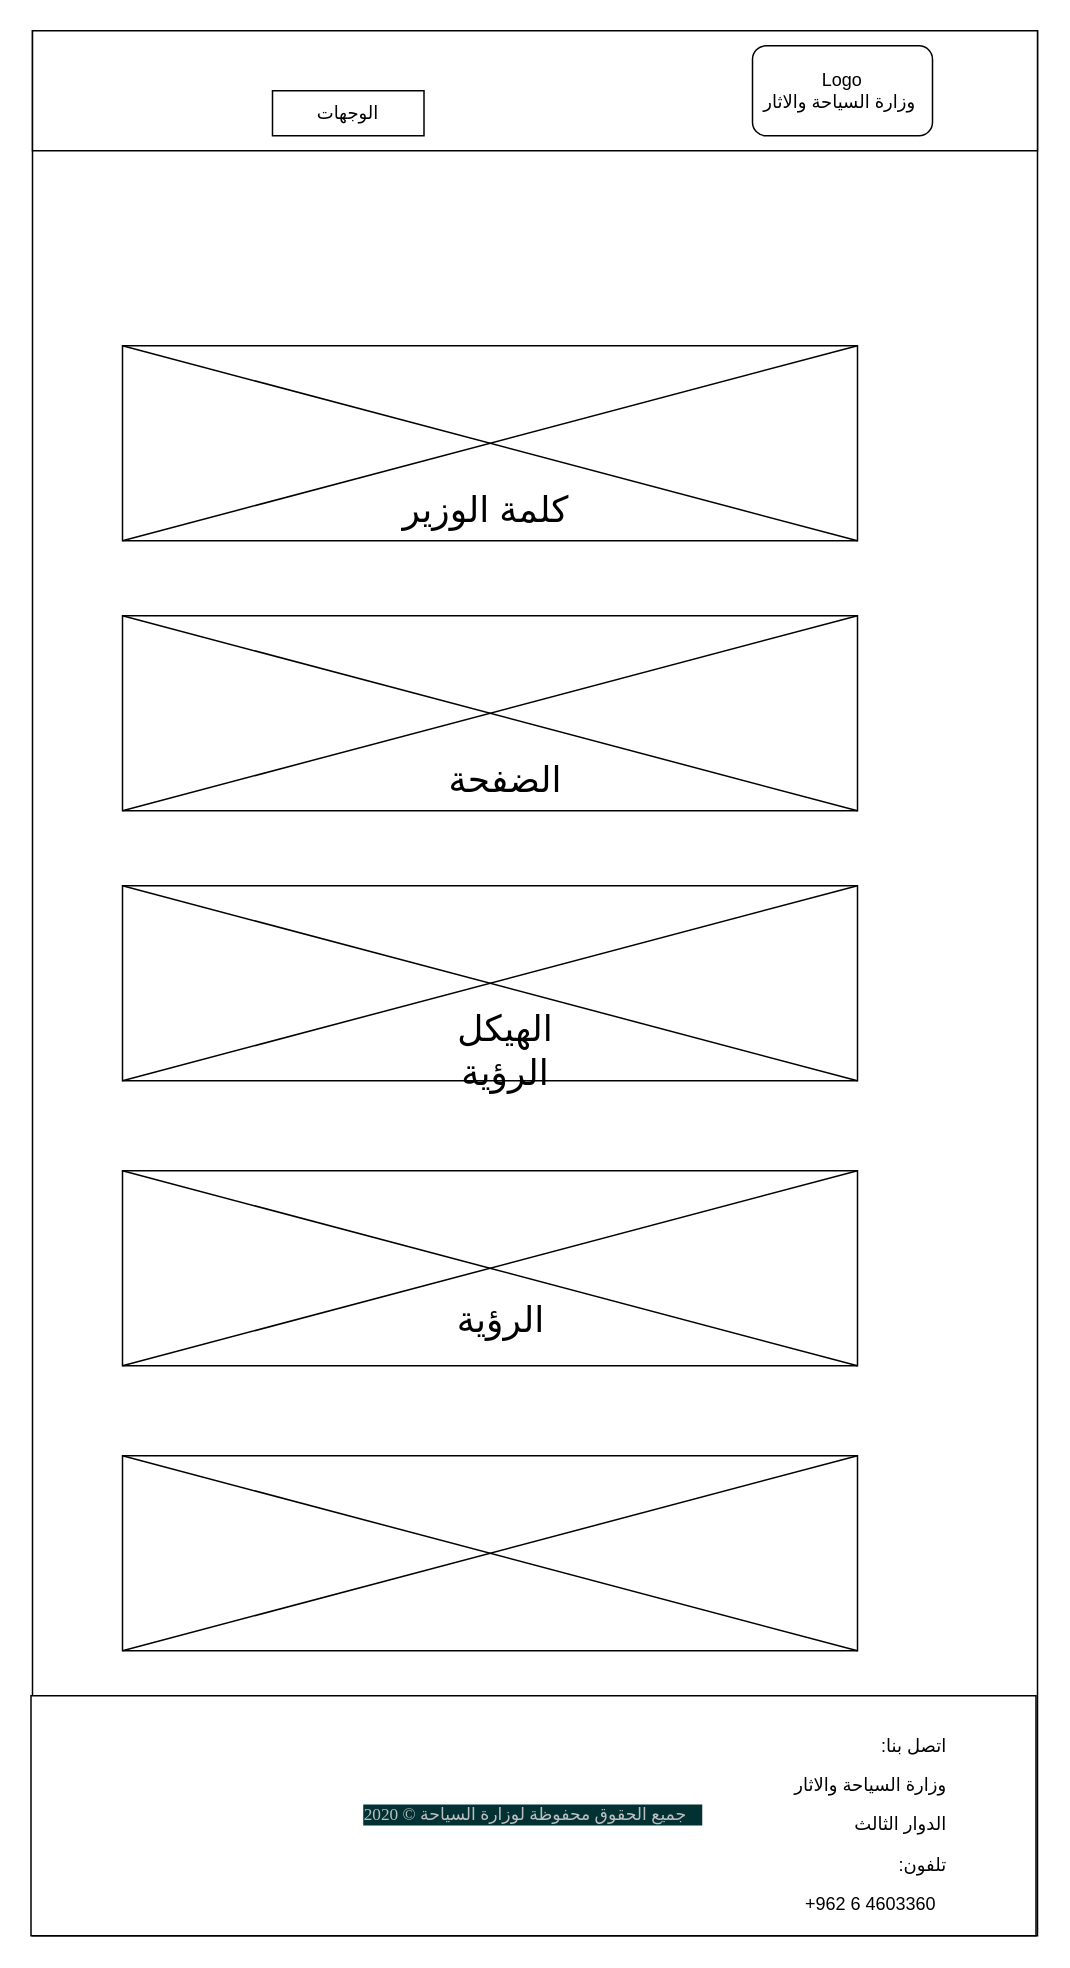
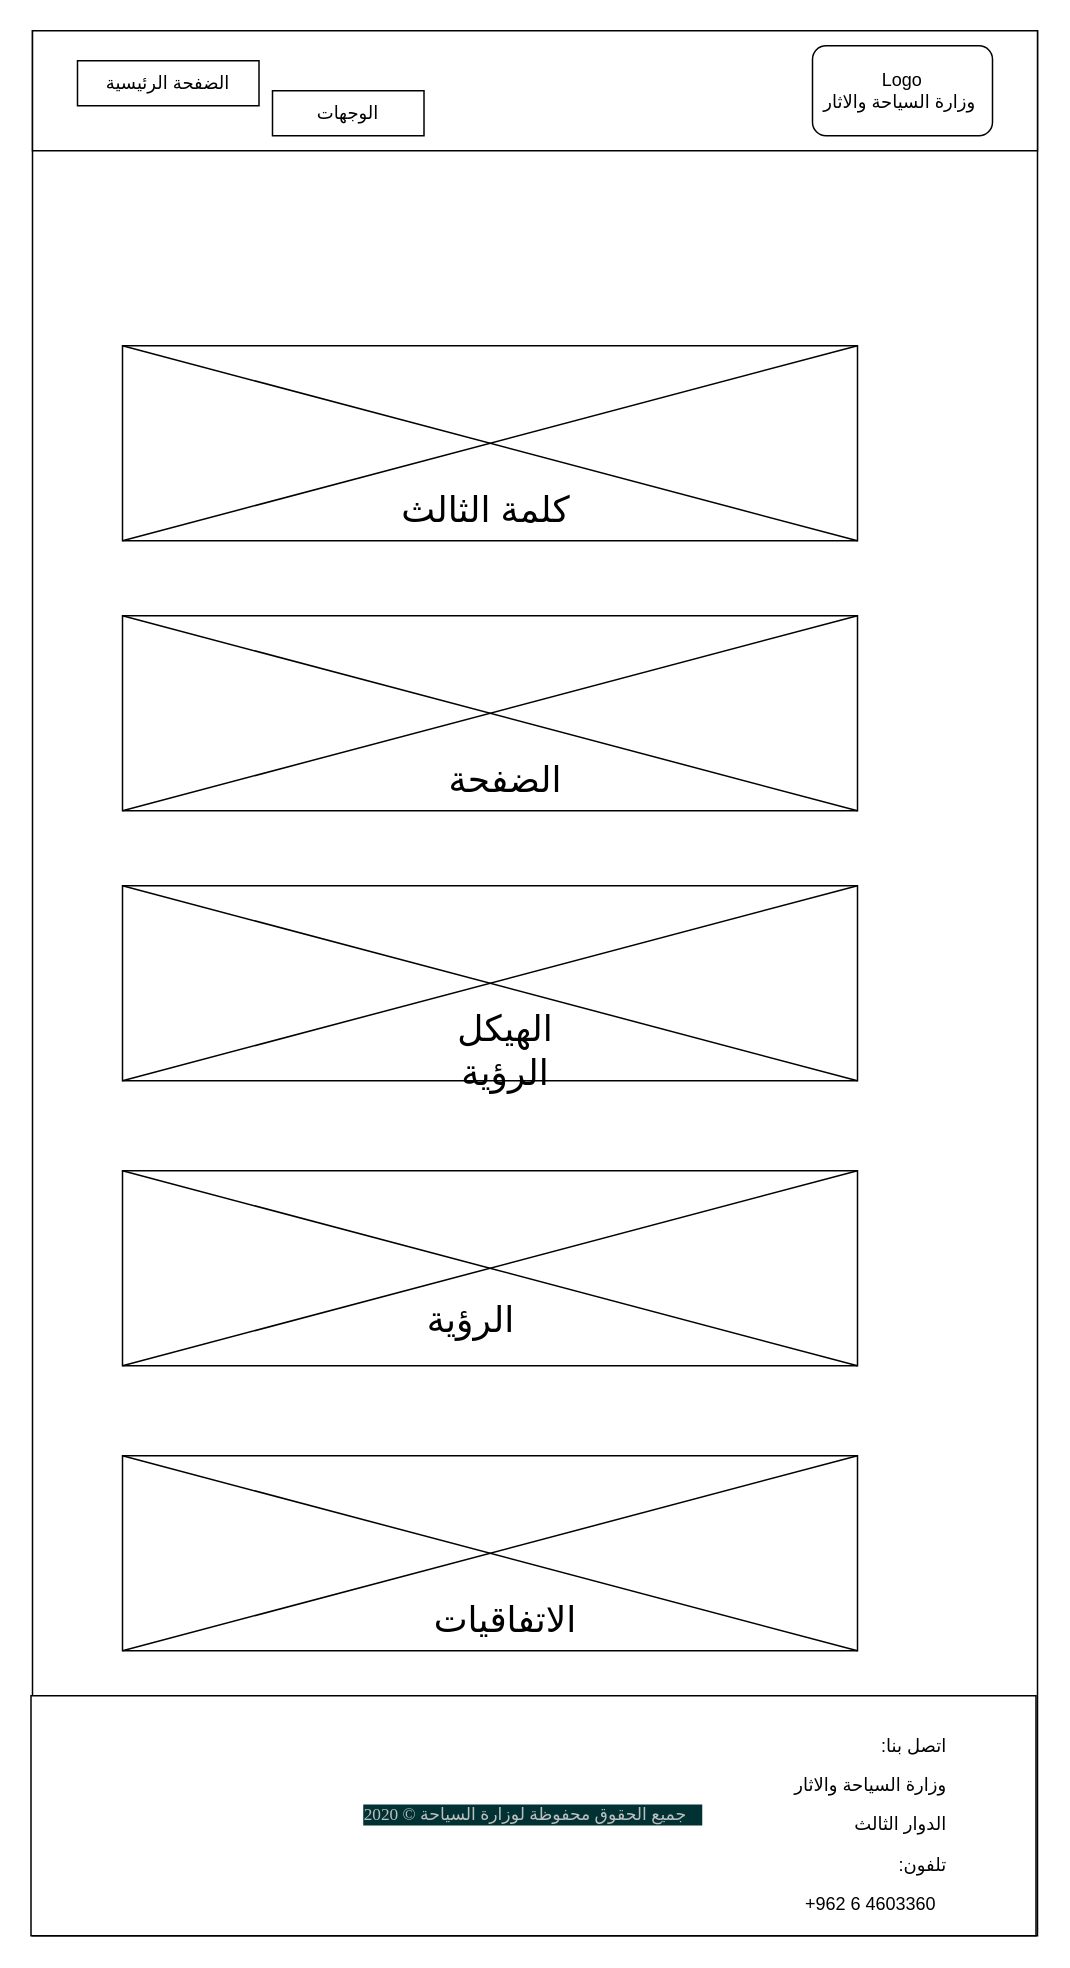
none -> (168, 83)
(842, 91) -> (902, 91)
(486, 511) -> (486, 511)
(501, 1321) -> (471, 1321)
none -> (505, 1621)
